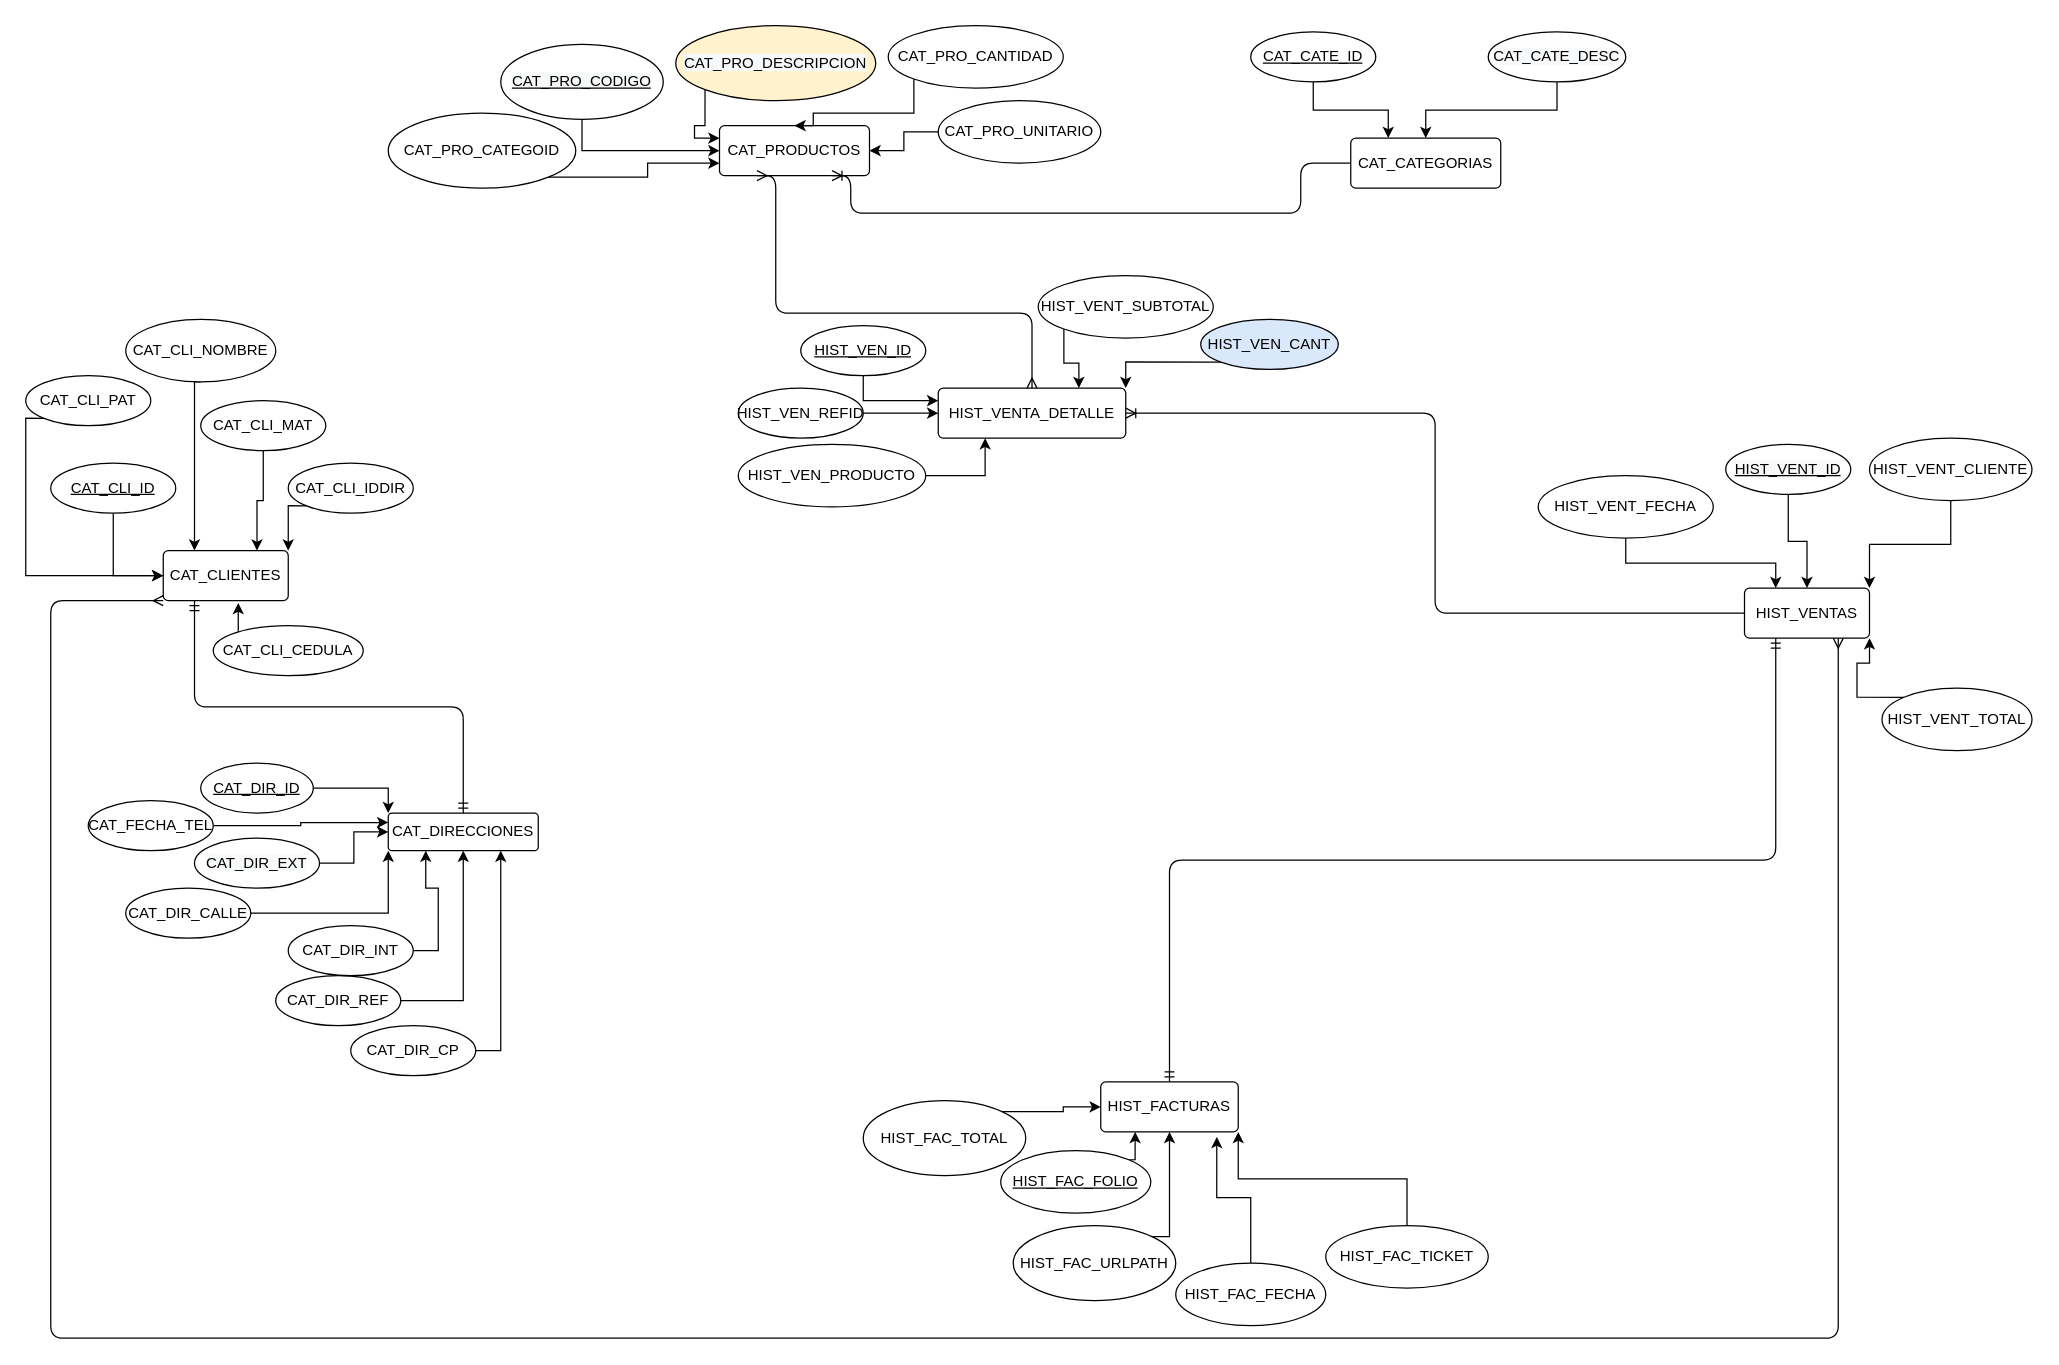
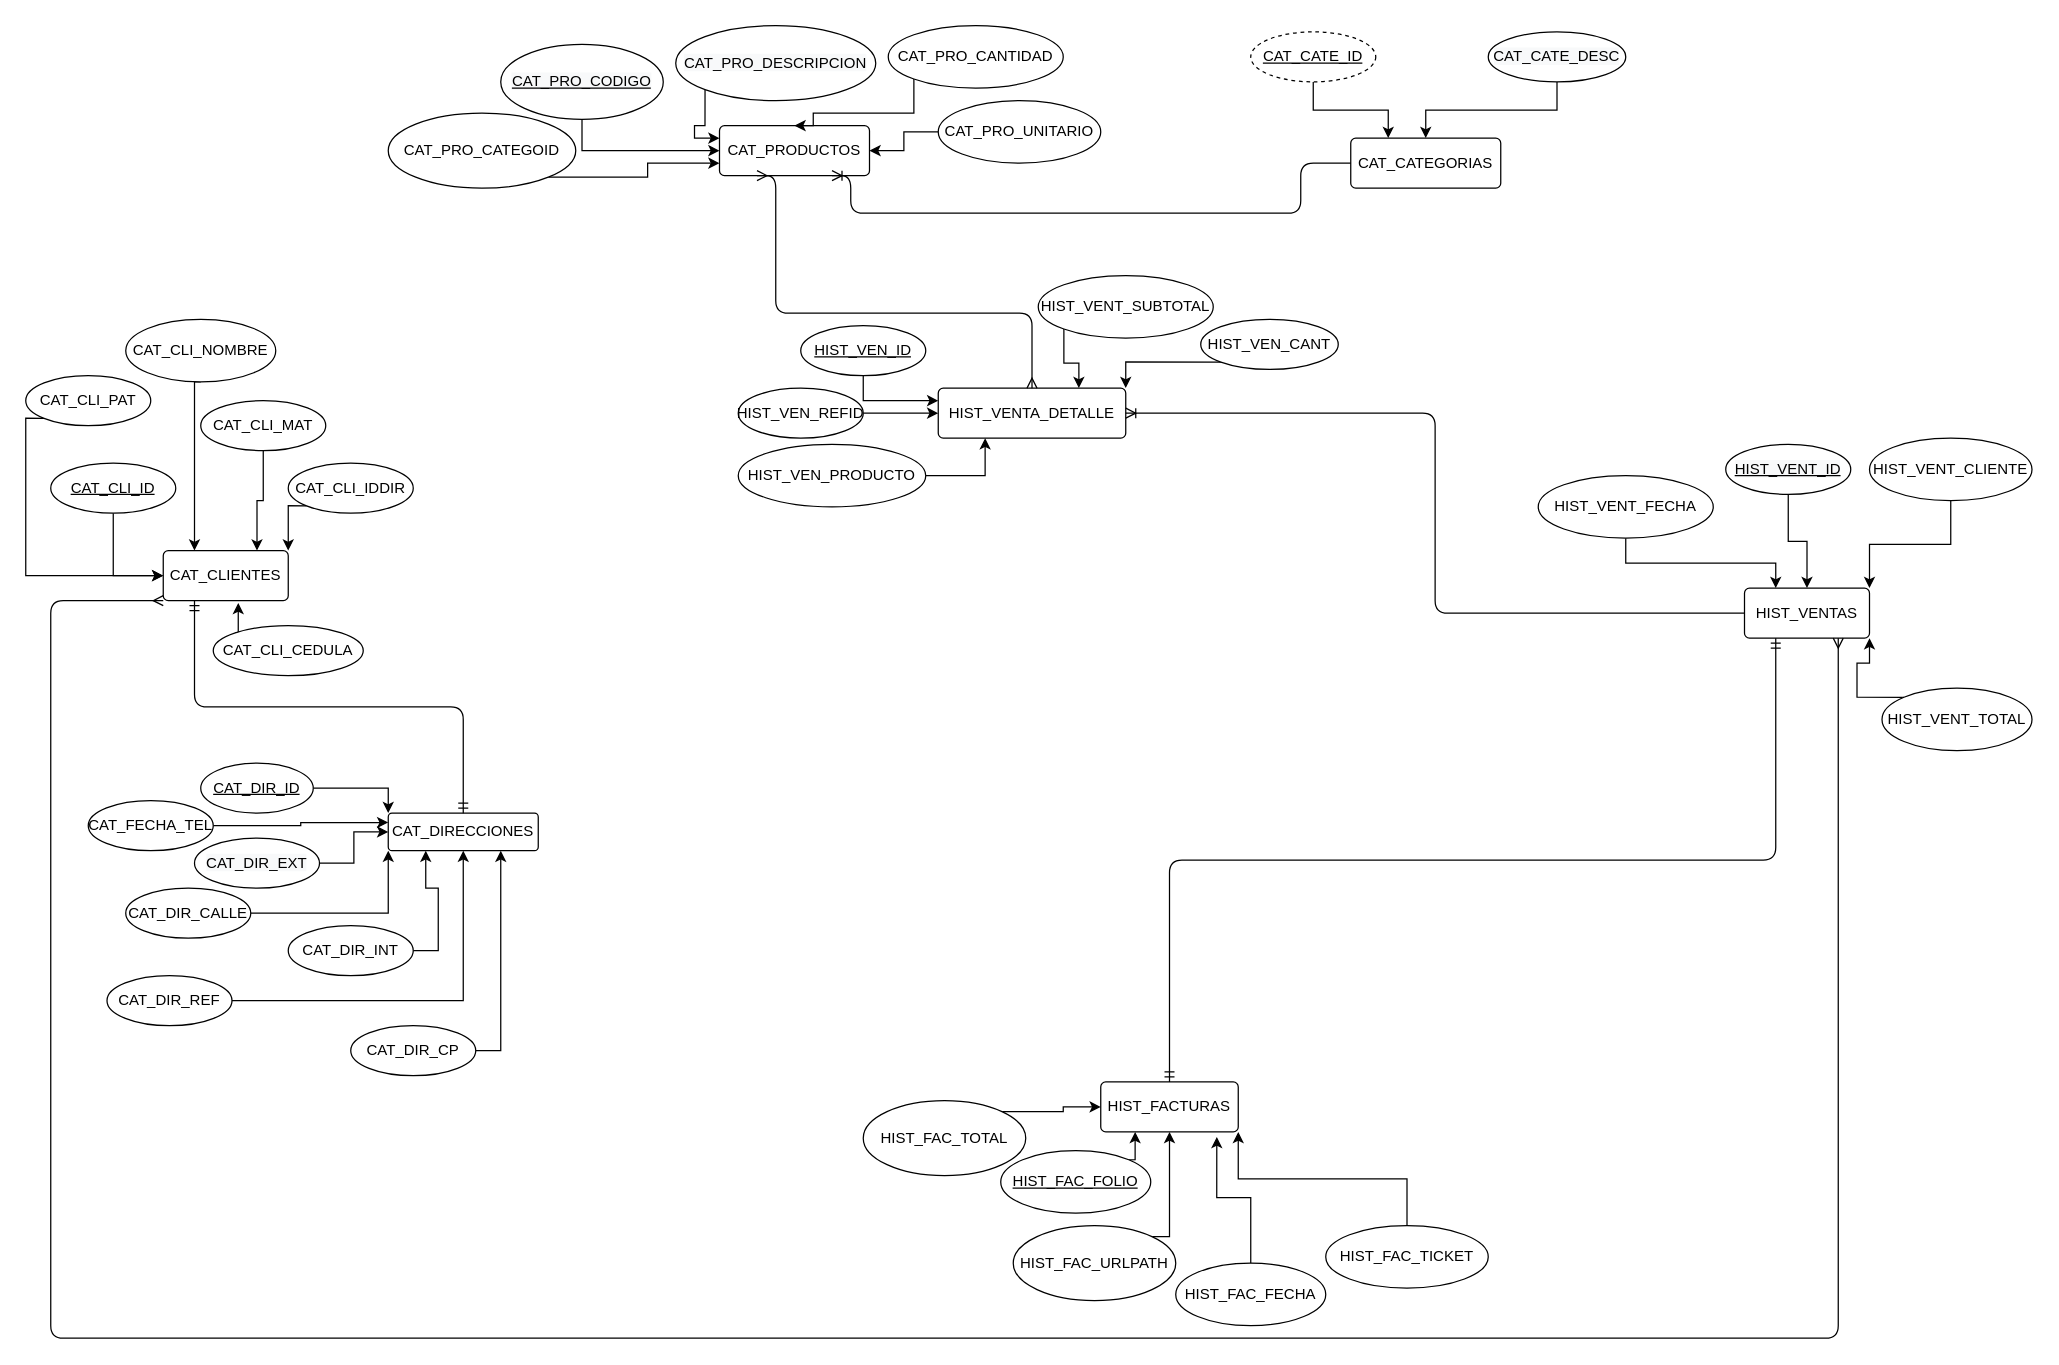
(1313, 57) -> (1313, 57)
(776, 63) -> (776, 63)
(1269, 344) -> (1269, 344)
(338, 1001) -> (169, 1001)
